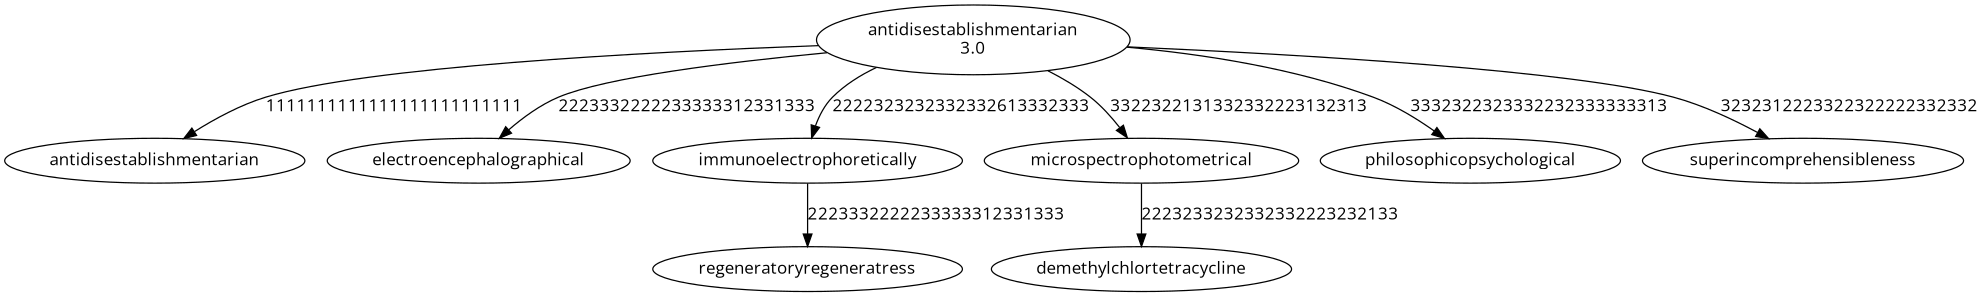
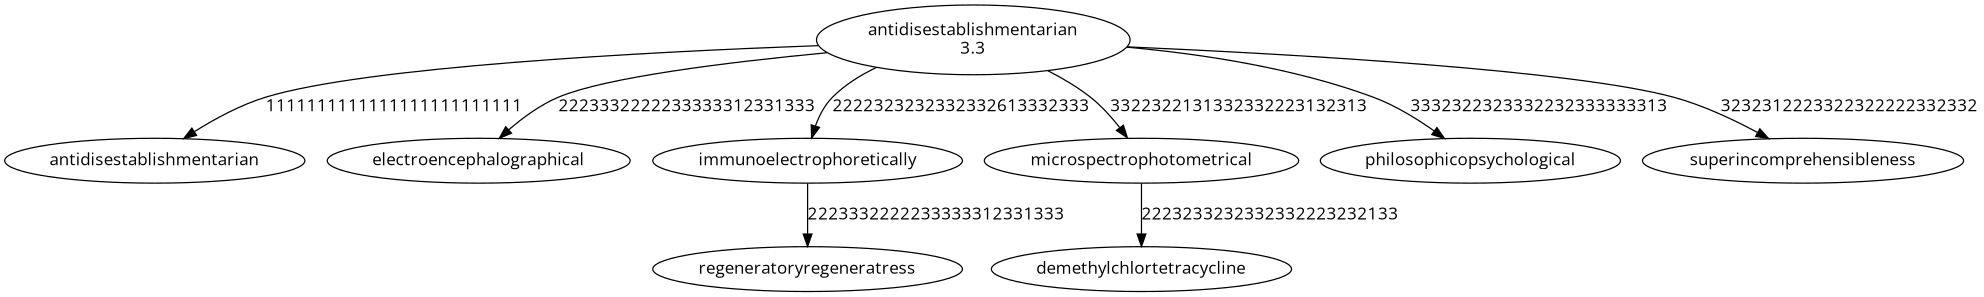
(973, 40) -> (973, 40)
